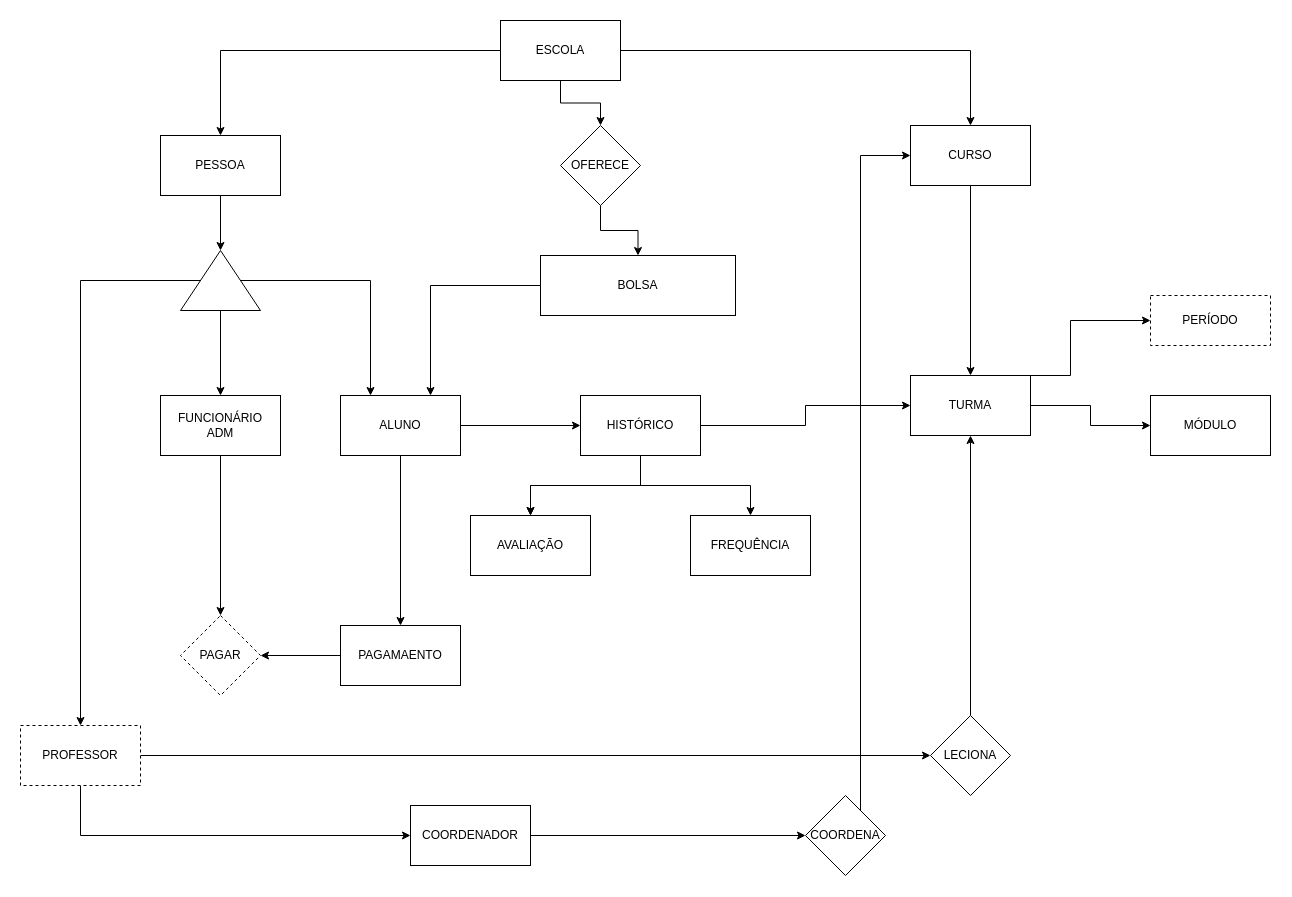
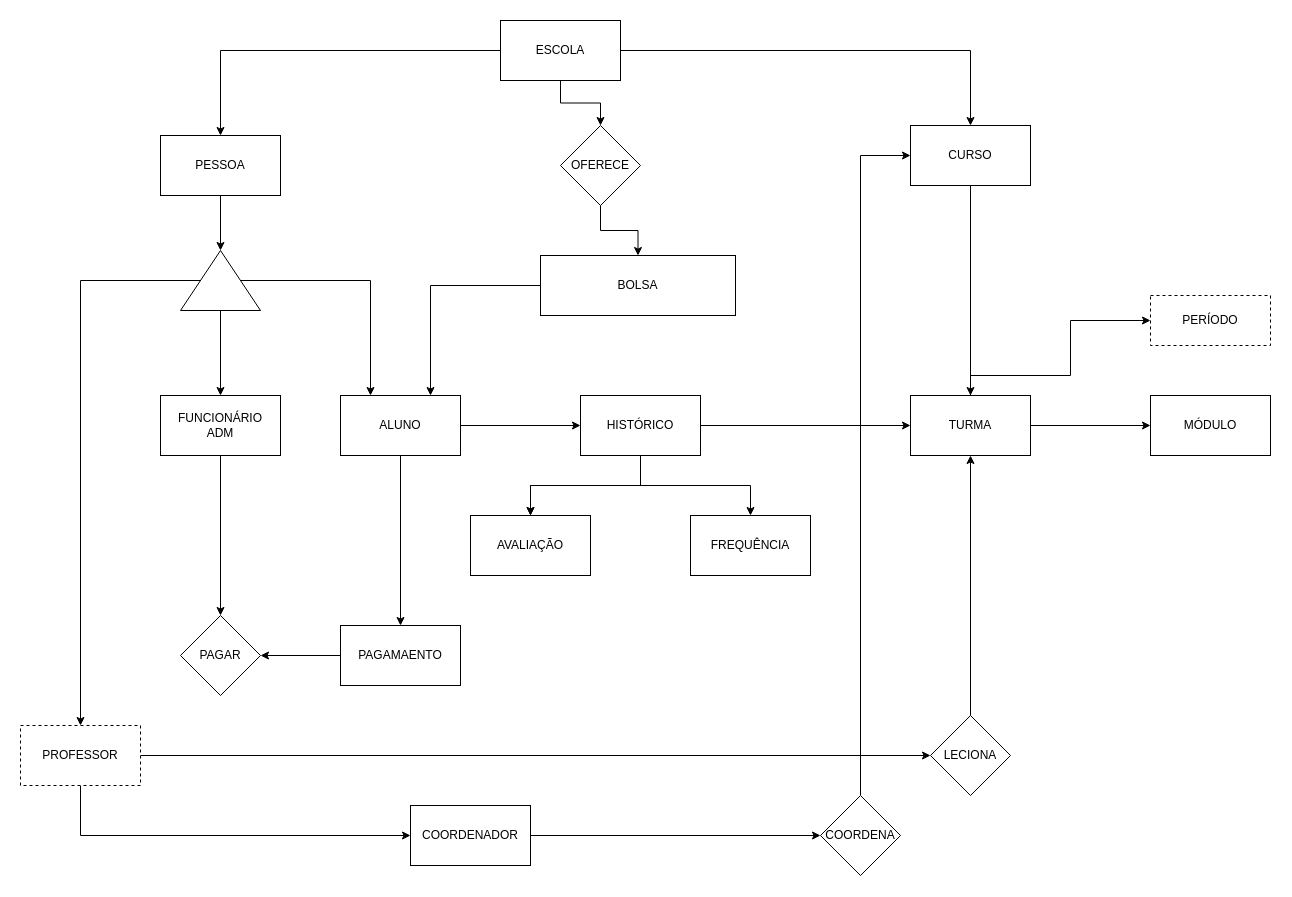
(971, 406) -> (971, 426)
(221, 656) -> (221, 656)
(846, 836) -> (861, 836)
